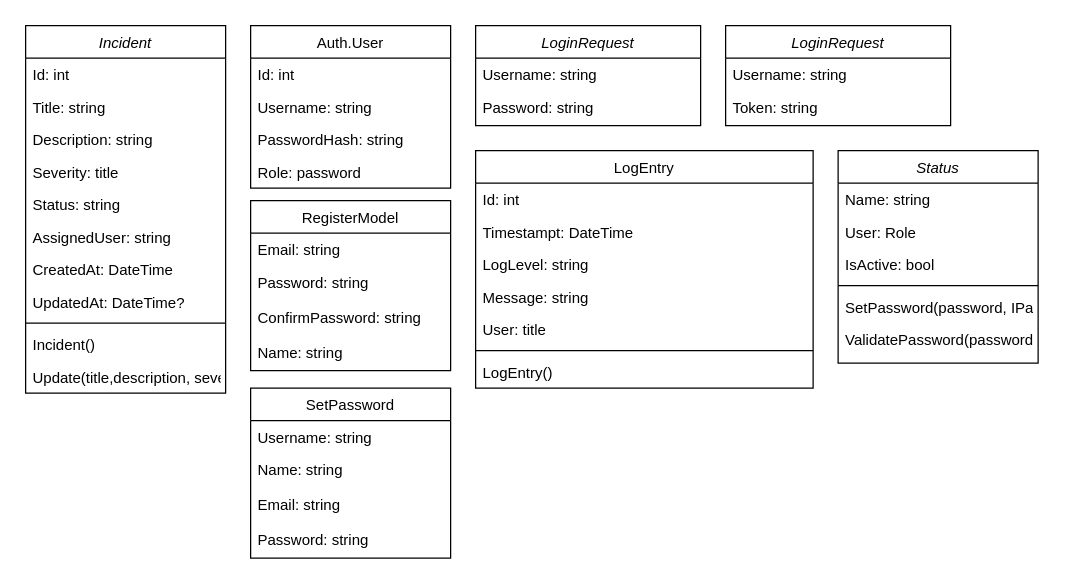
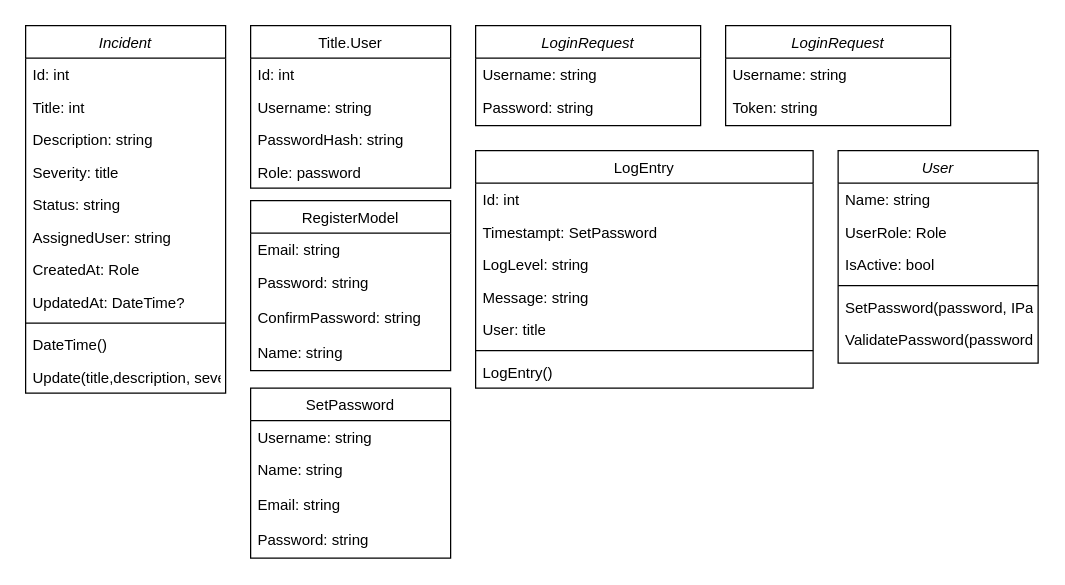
(350, 43) -> (350, 43)
(77, 108) -> (65, 108)
(938, 168) -> (938, 168)
(559, 233) -> (573, 233)
(881, 233) -> (896, 233)
(106, 270) -> (90, 270)
(73, 345) -> (73, 345)
